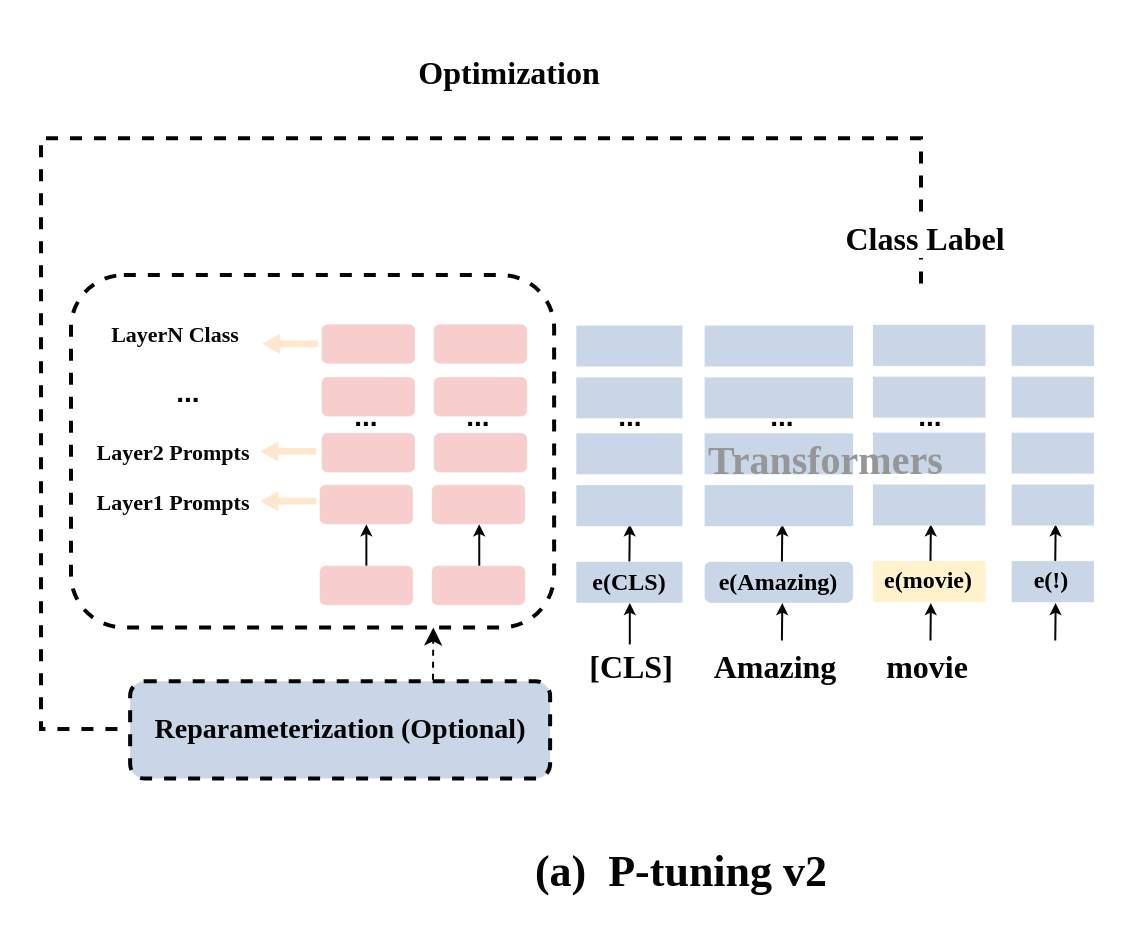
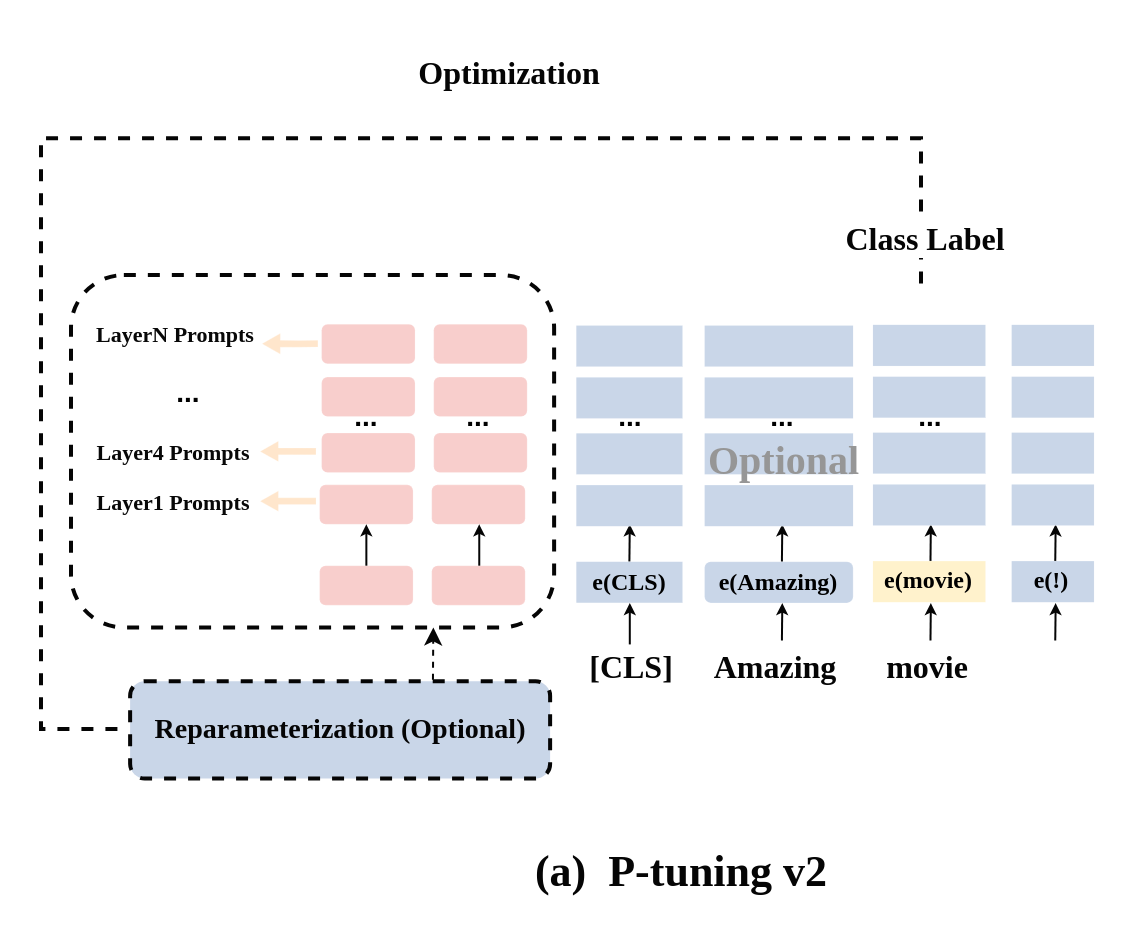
(176, 333) -> (176, 333)
(174, 451) -> (174, 451)
(803, 454) -> (764, 454)
